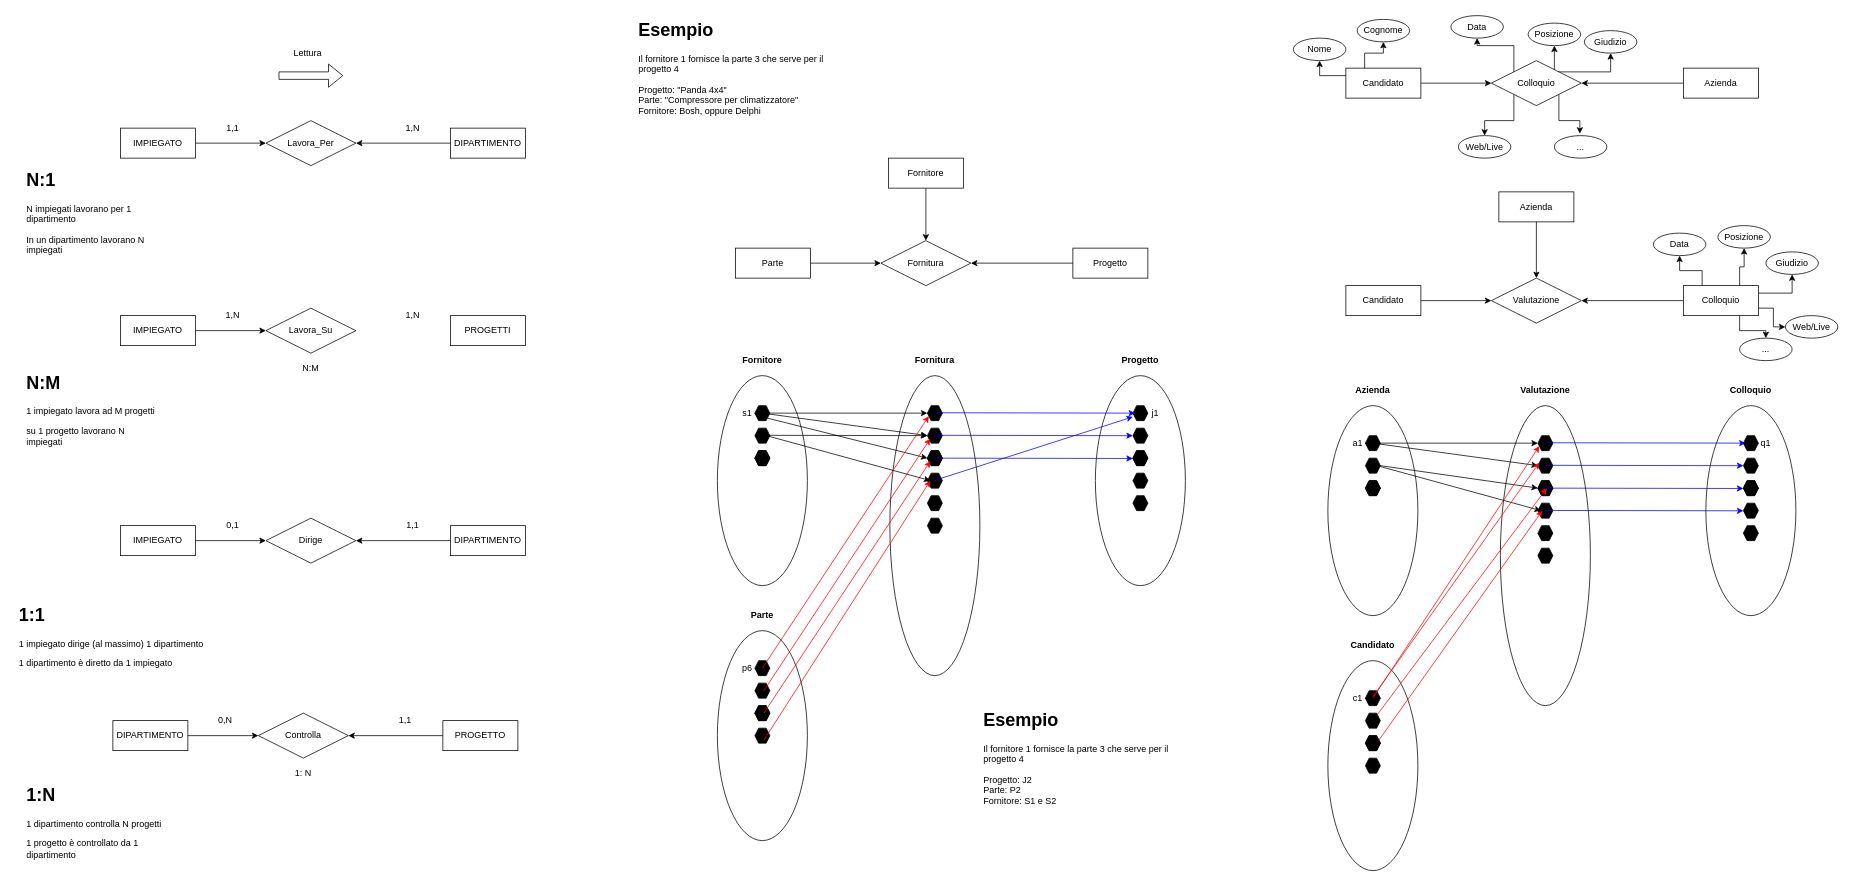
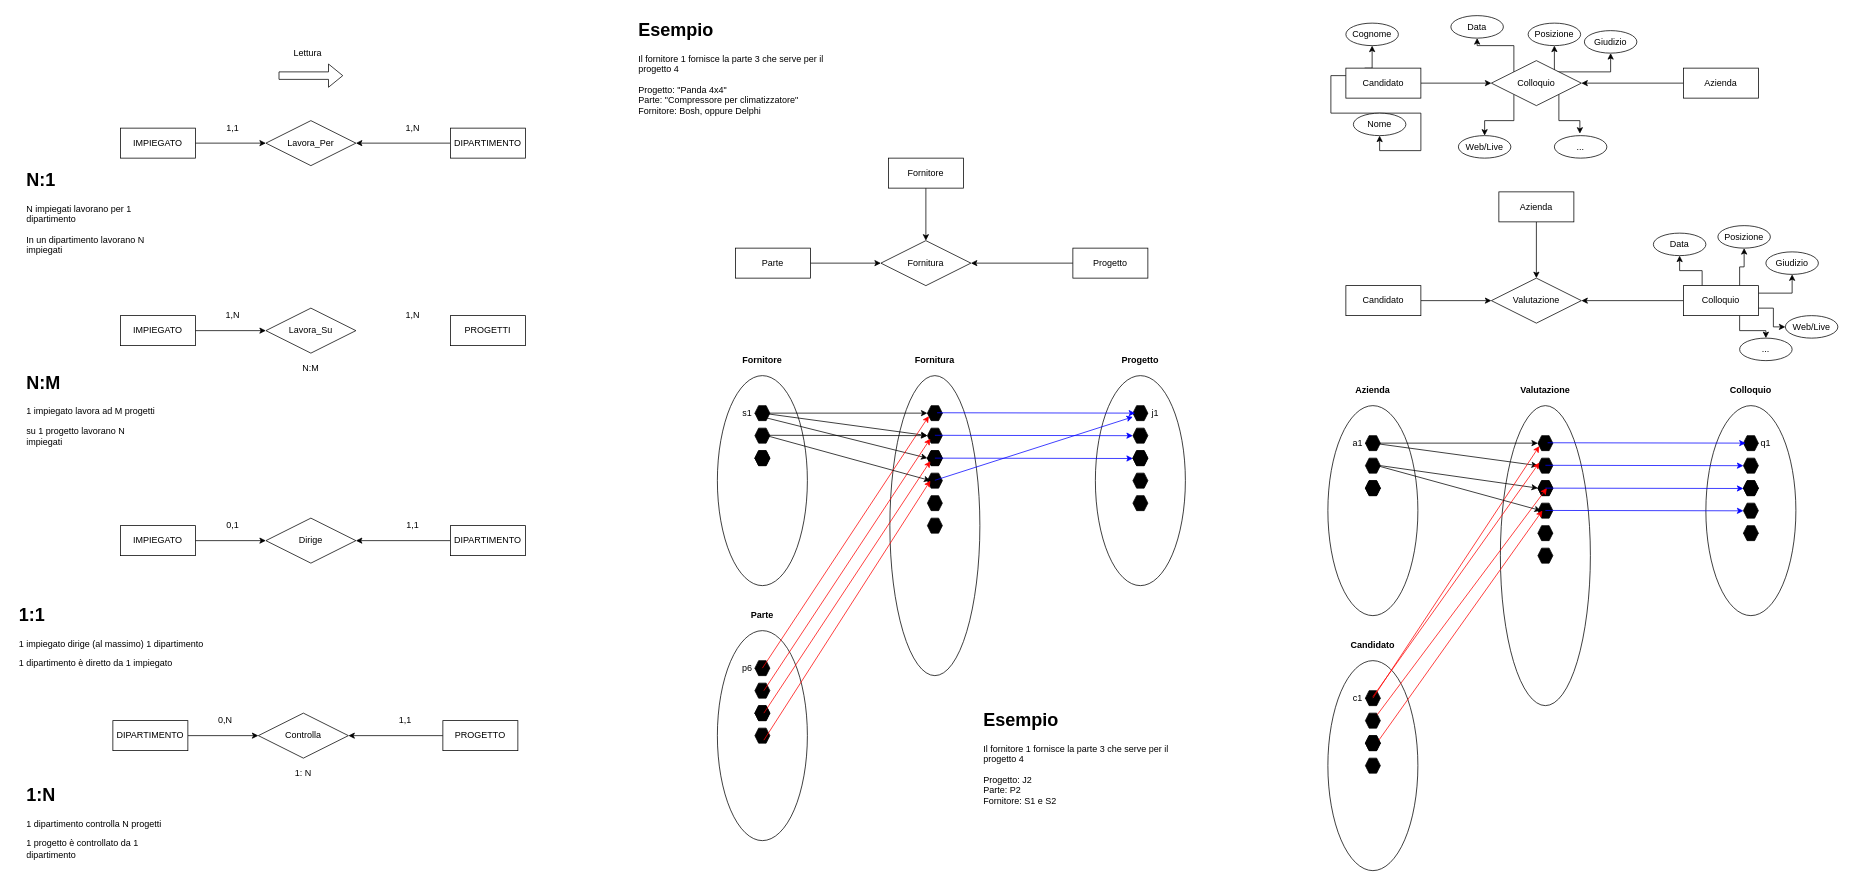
(1383, 30) -> (1372, 34)
(1320, 49) -> (1380, 124)
